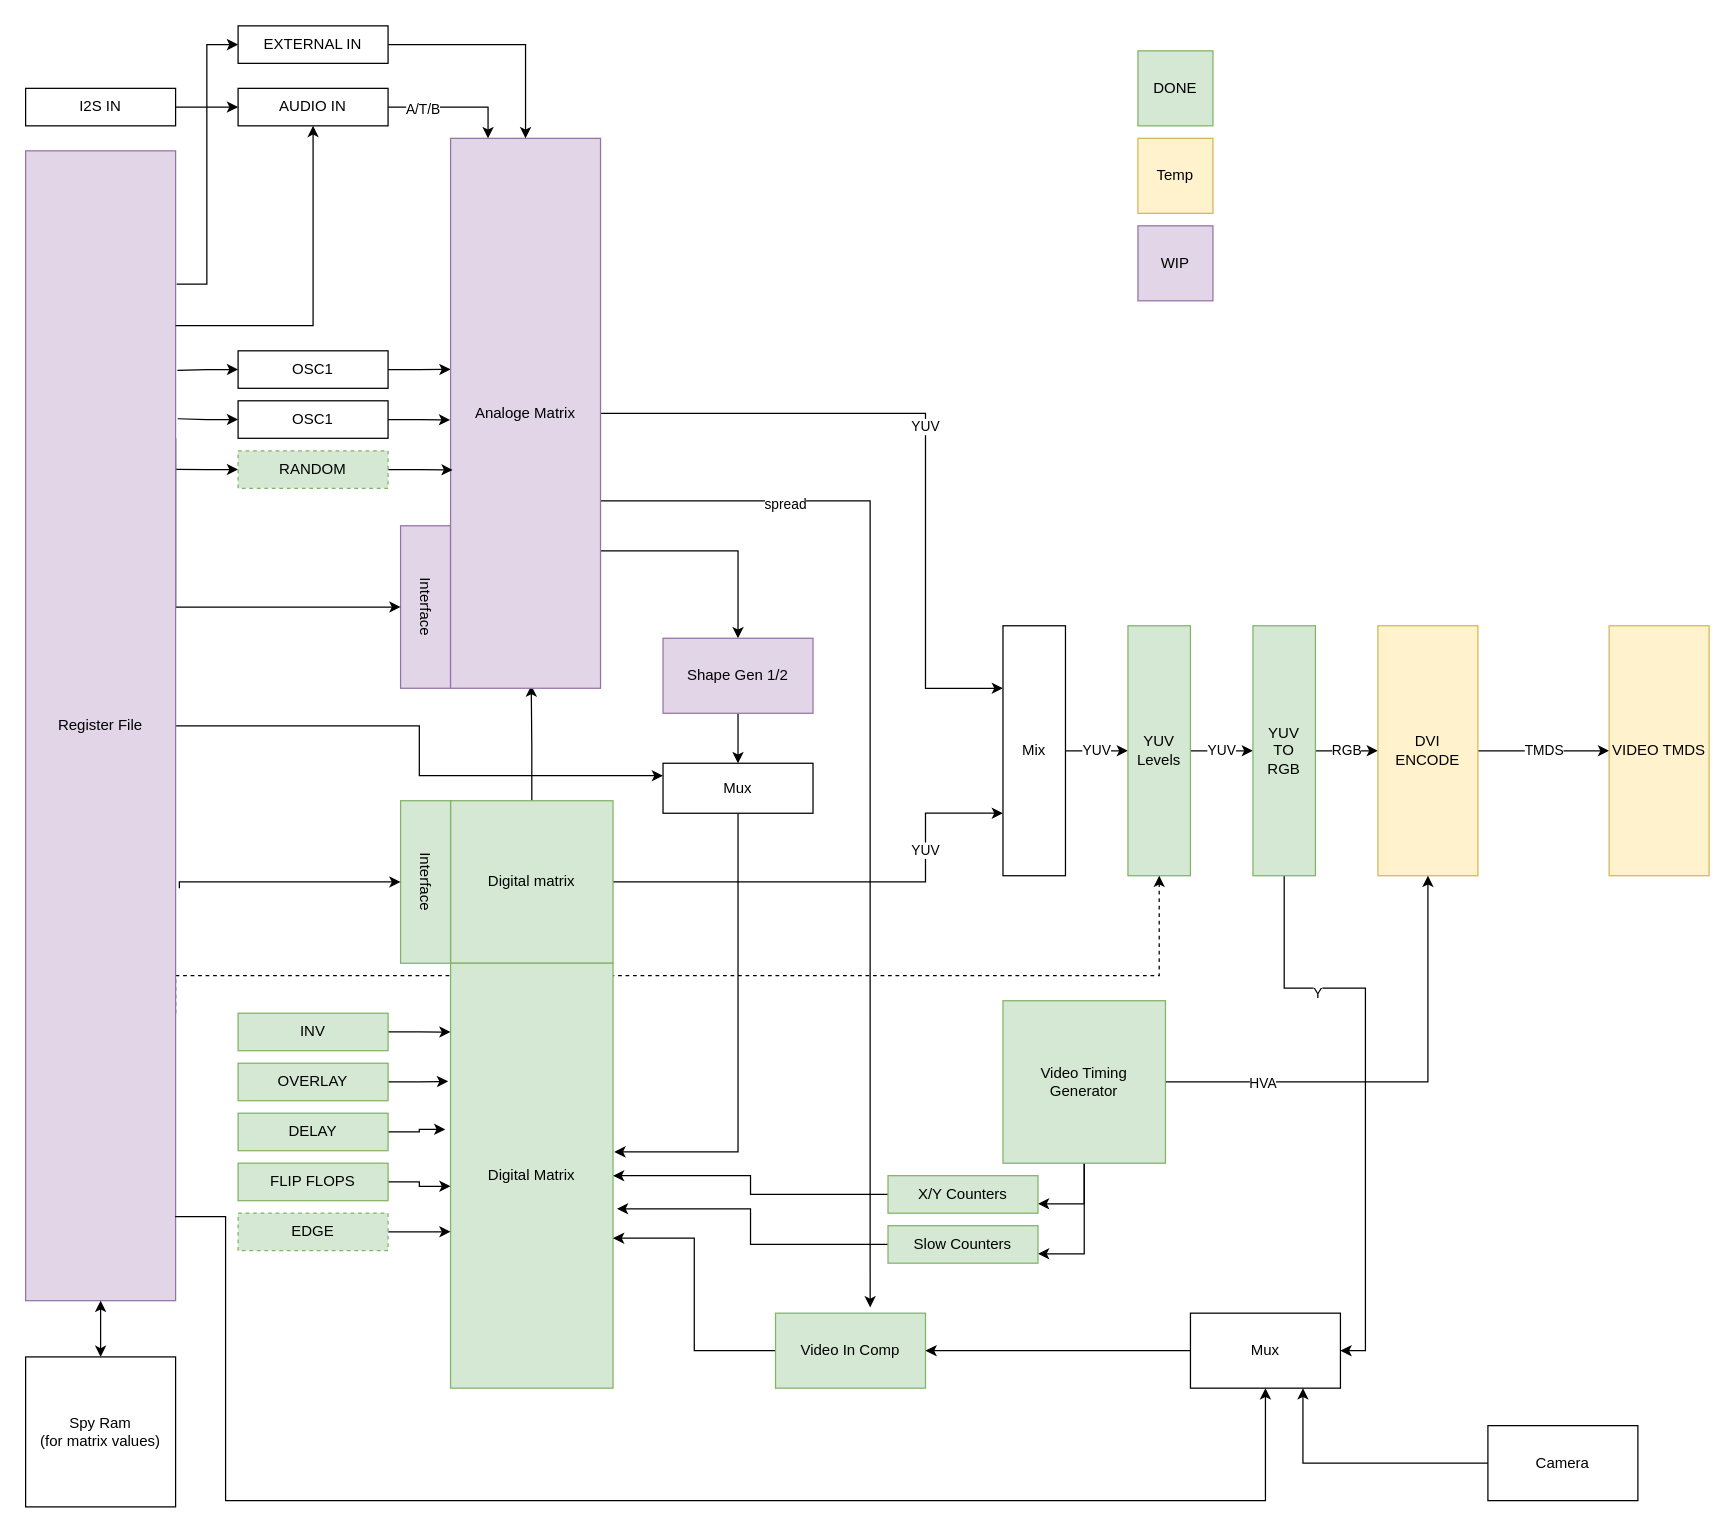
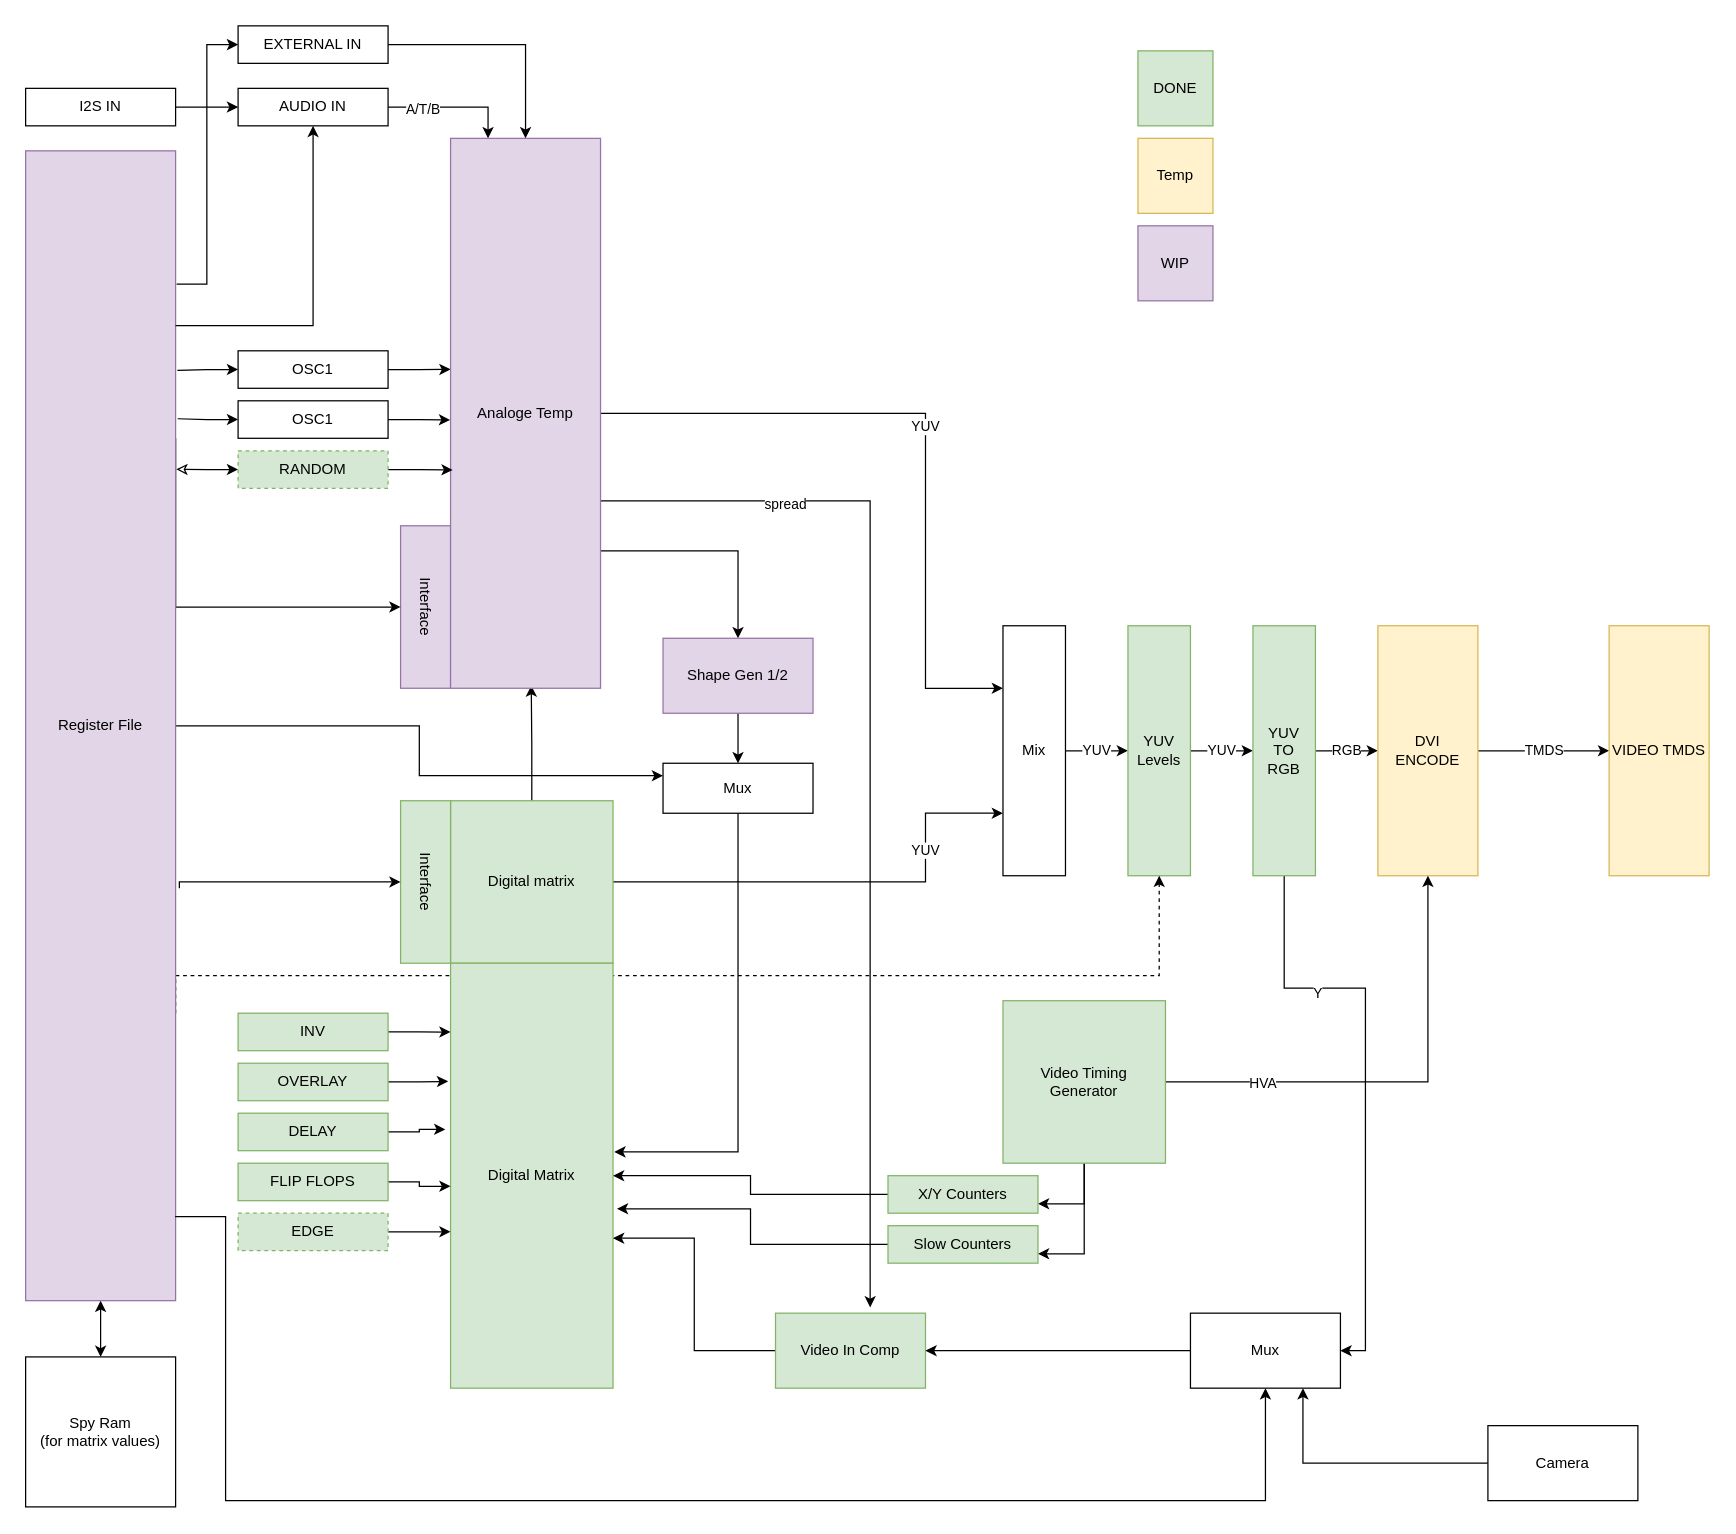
(526, 413) -> (526, 413)
(182, 469) -> (186, 469)
